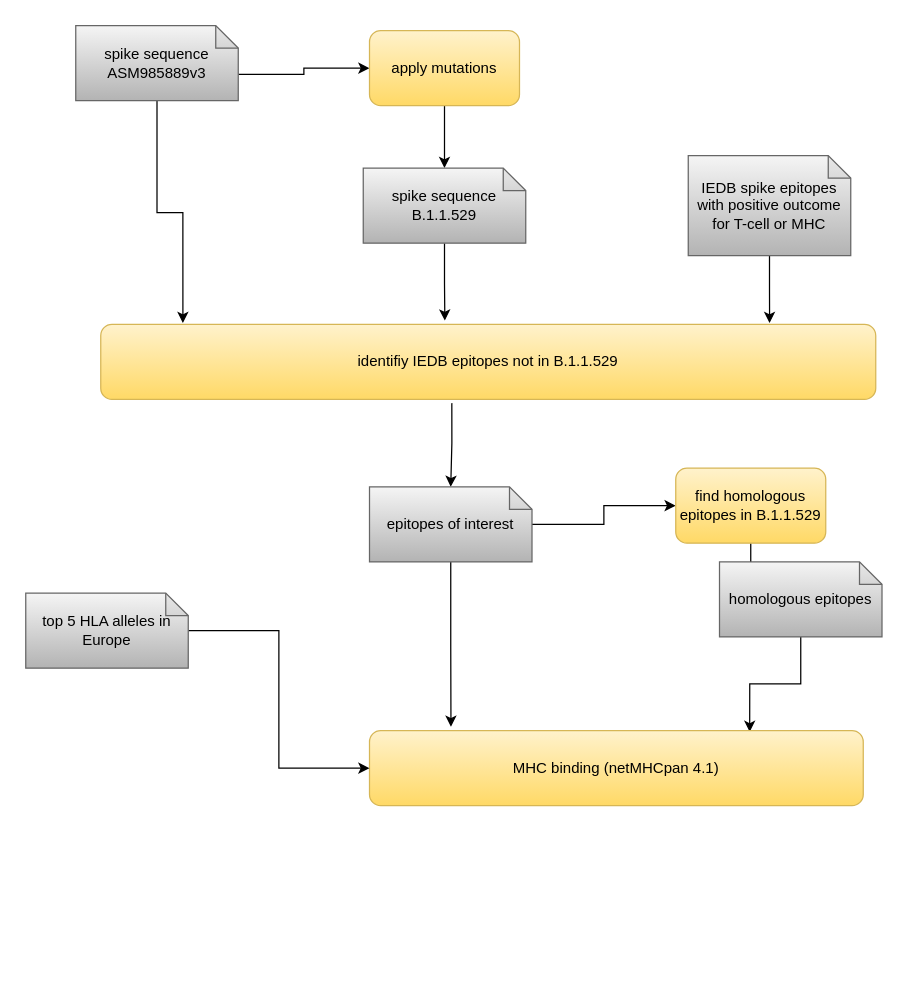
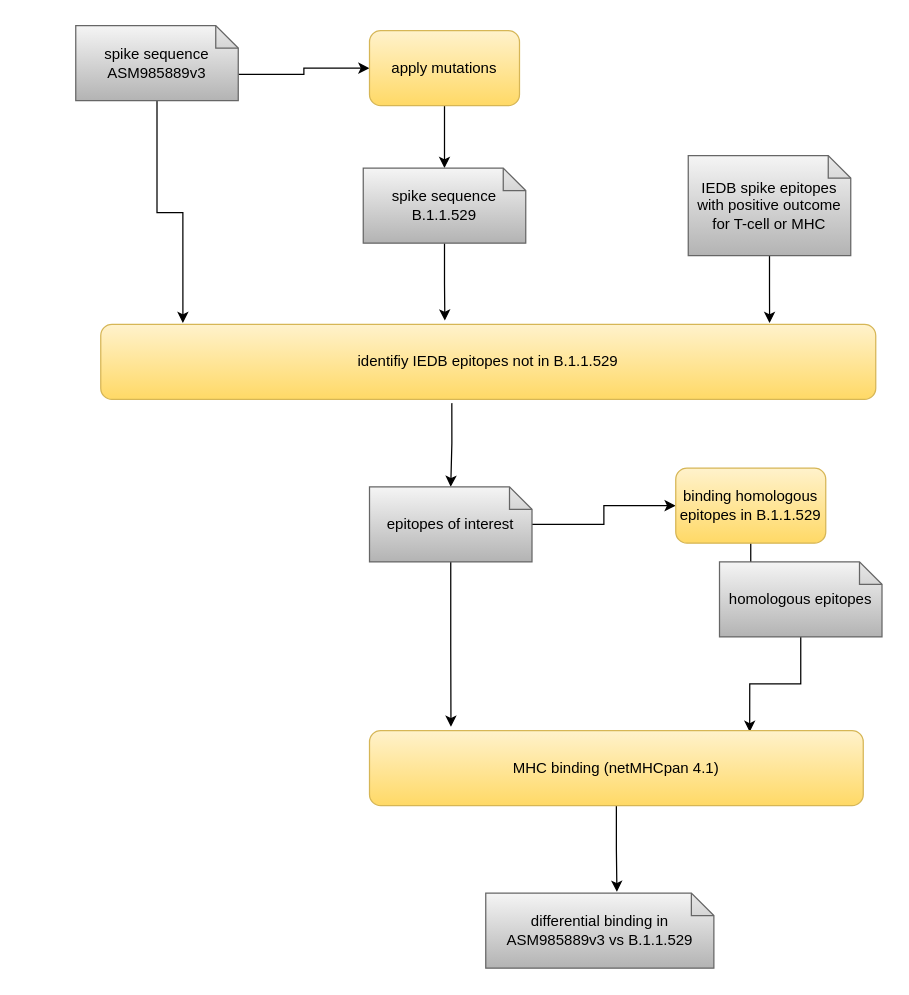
(751, 506) -> (751, 506)
(107, 631) -> none
(279, 695) -> none
none -> (616, 844)
none -> (600, 931)
